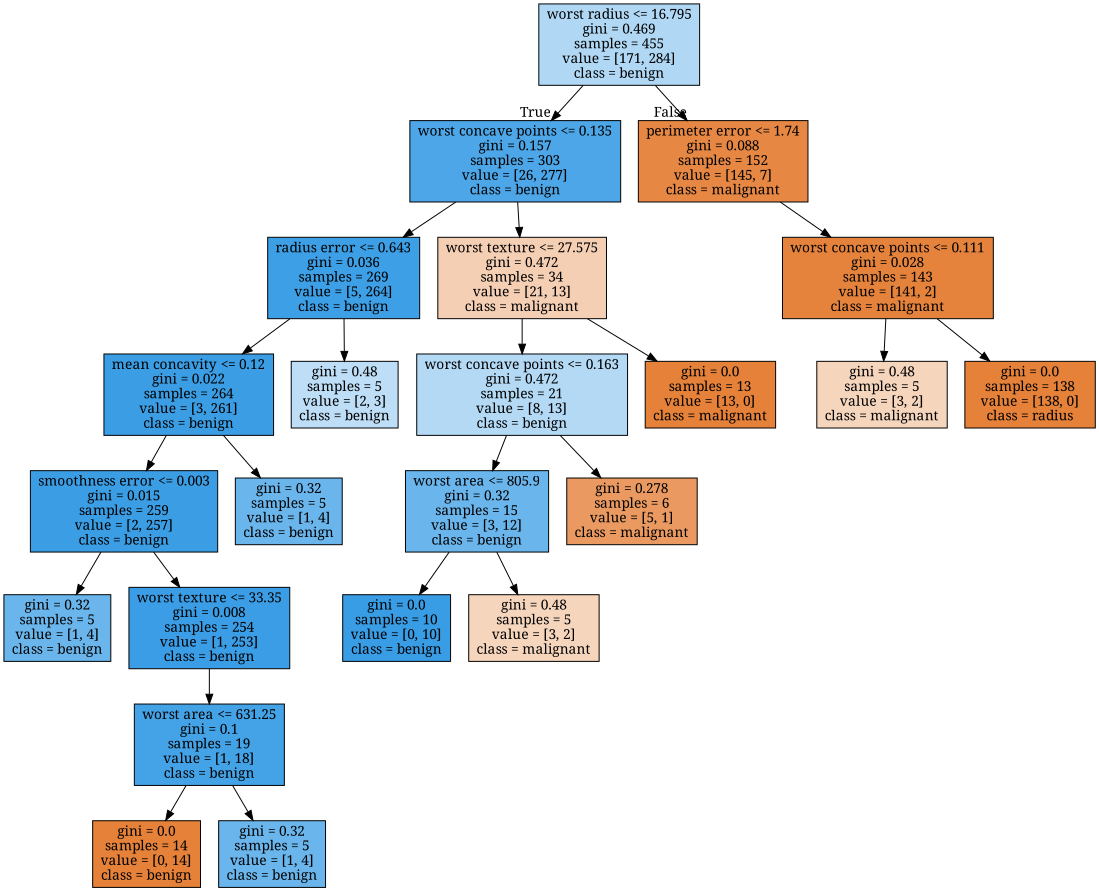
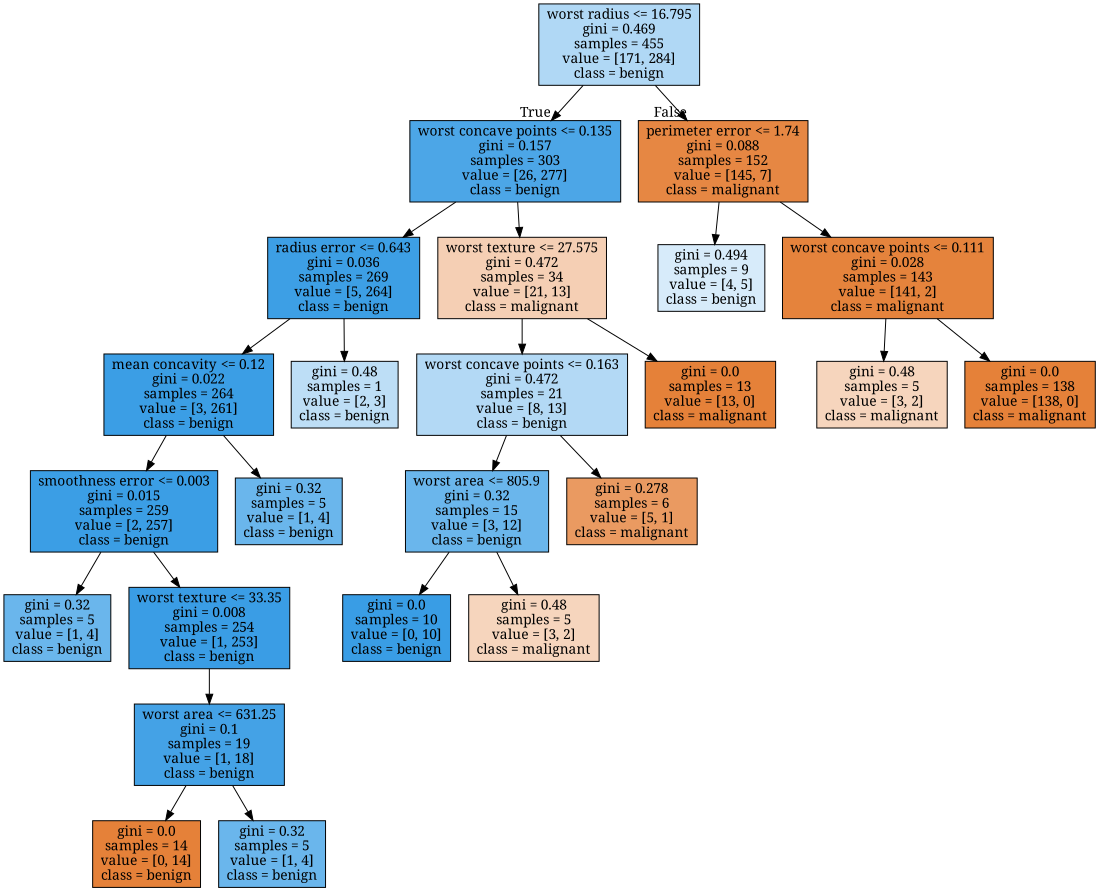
none -> (711, 278)
(345, 395) -> (345, 395)
(1030, 395) -> (1030, 395)
